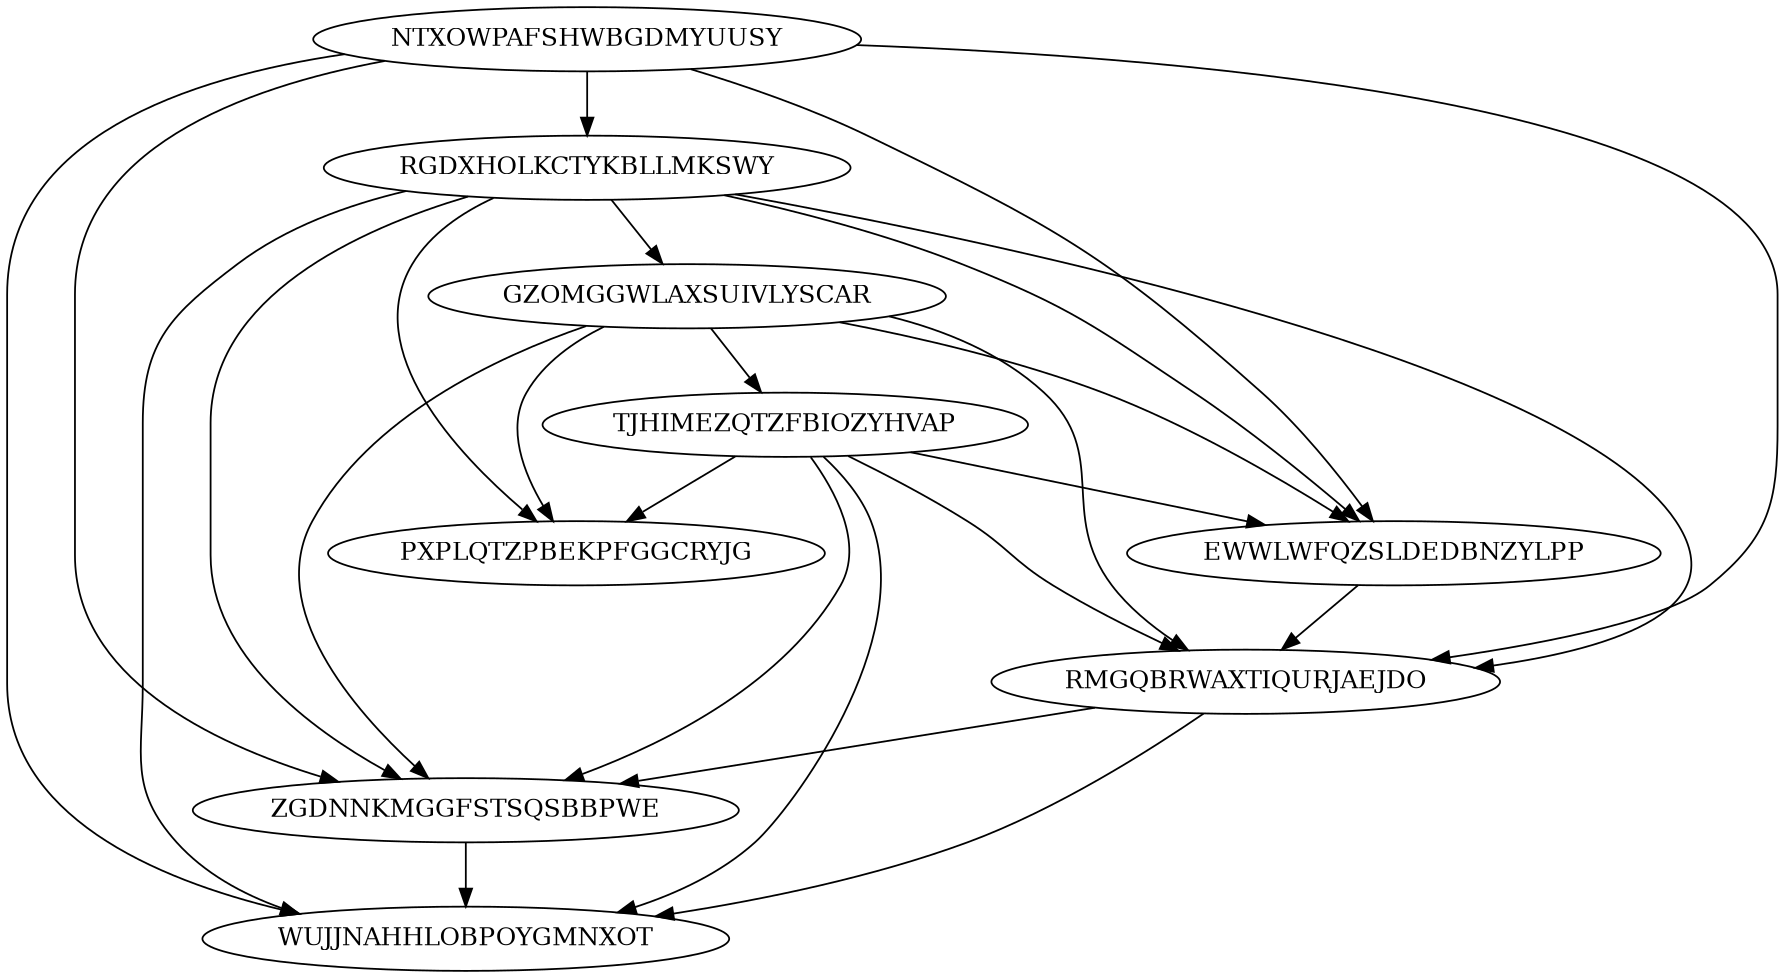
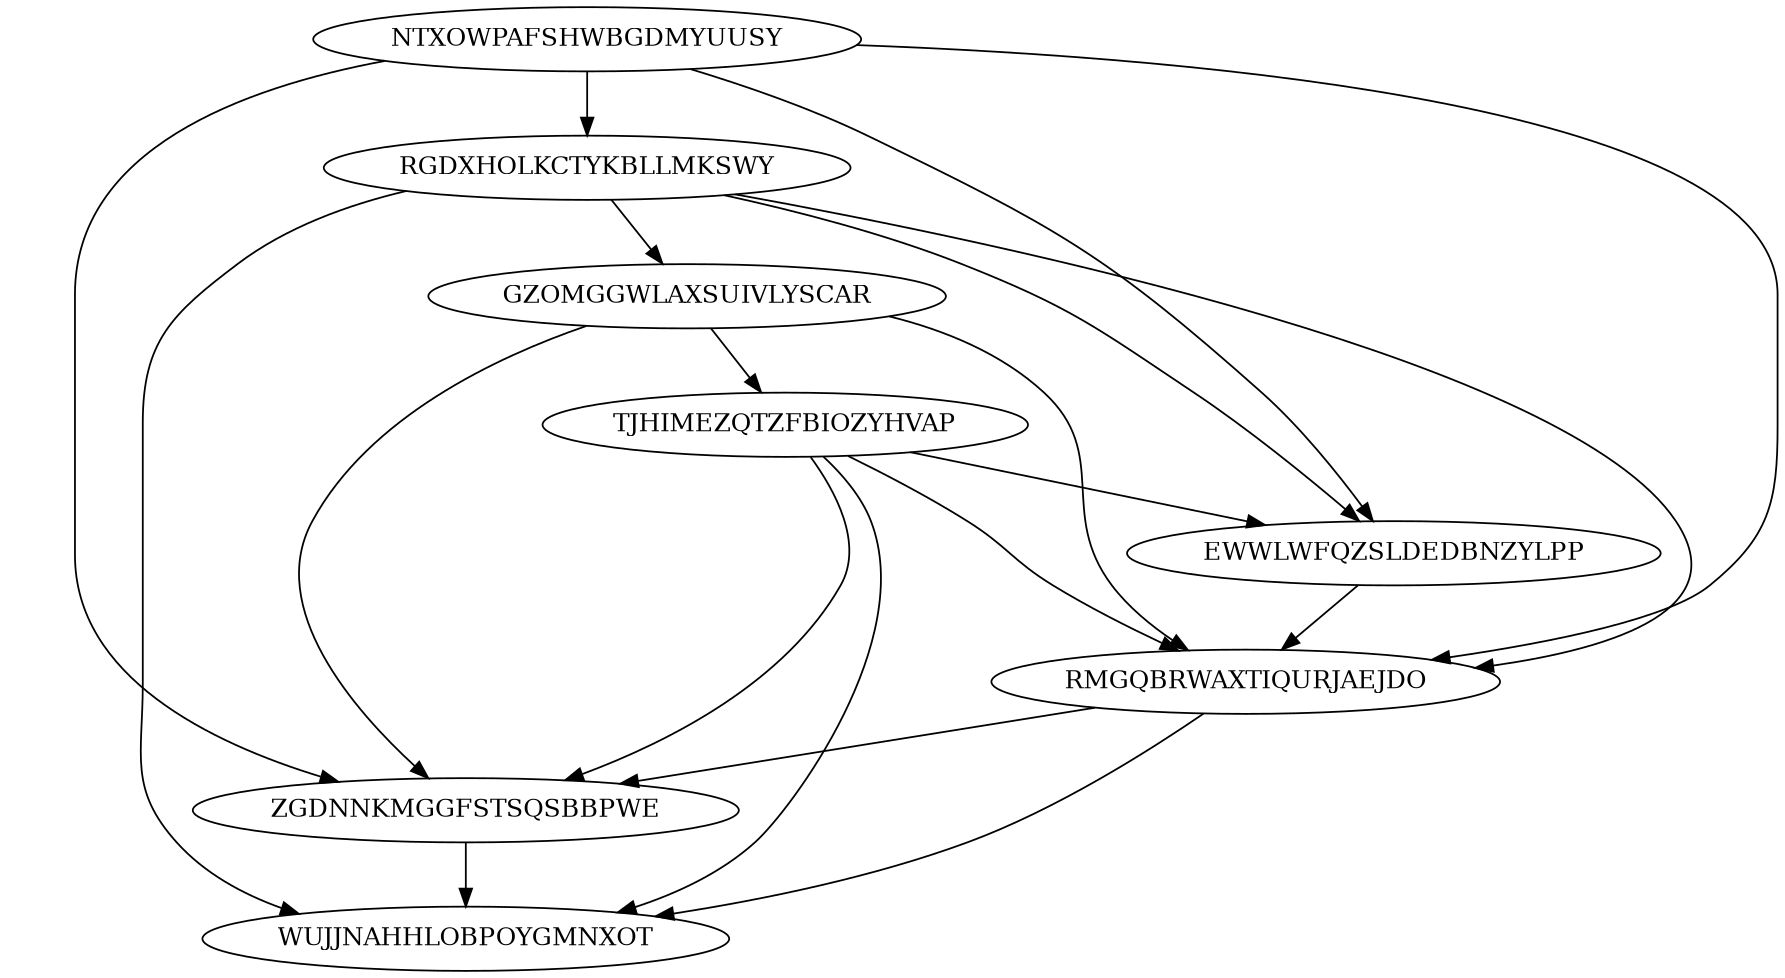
(1097, 390) -> none
(211, 451) -> none
(7, 455) -> none
(576, 553) -> none
